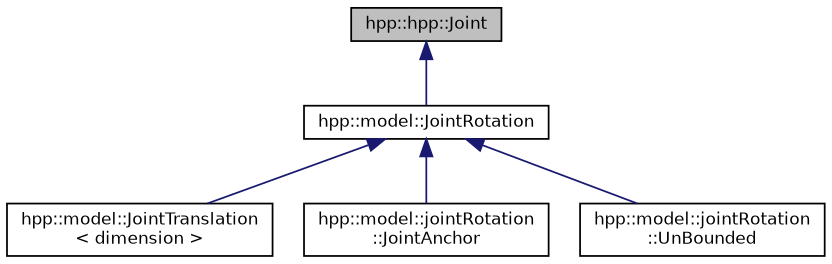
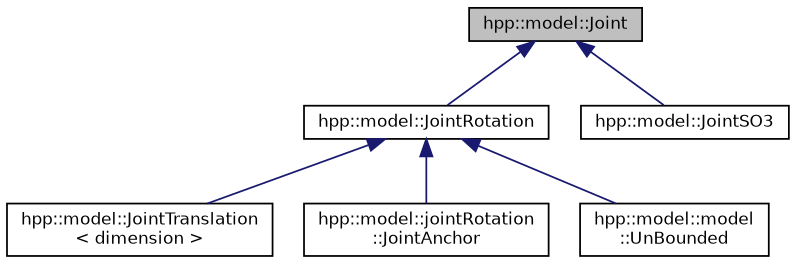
(426, 24) -> (556, 24)
none -> (685, 122)
(702, 230) -> (674, 230)
